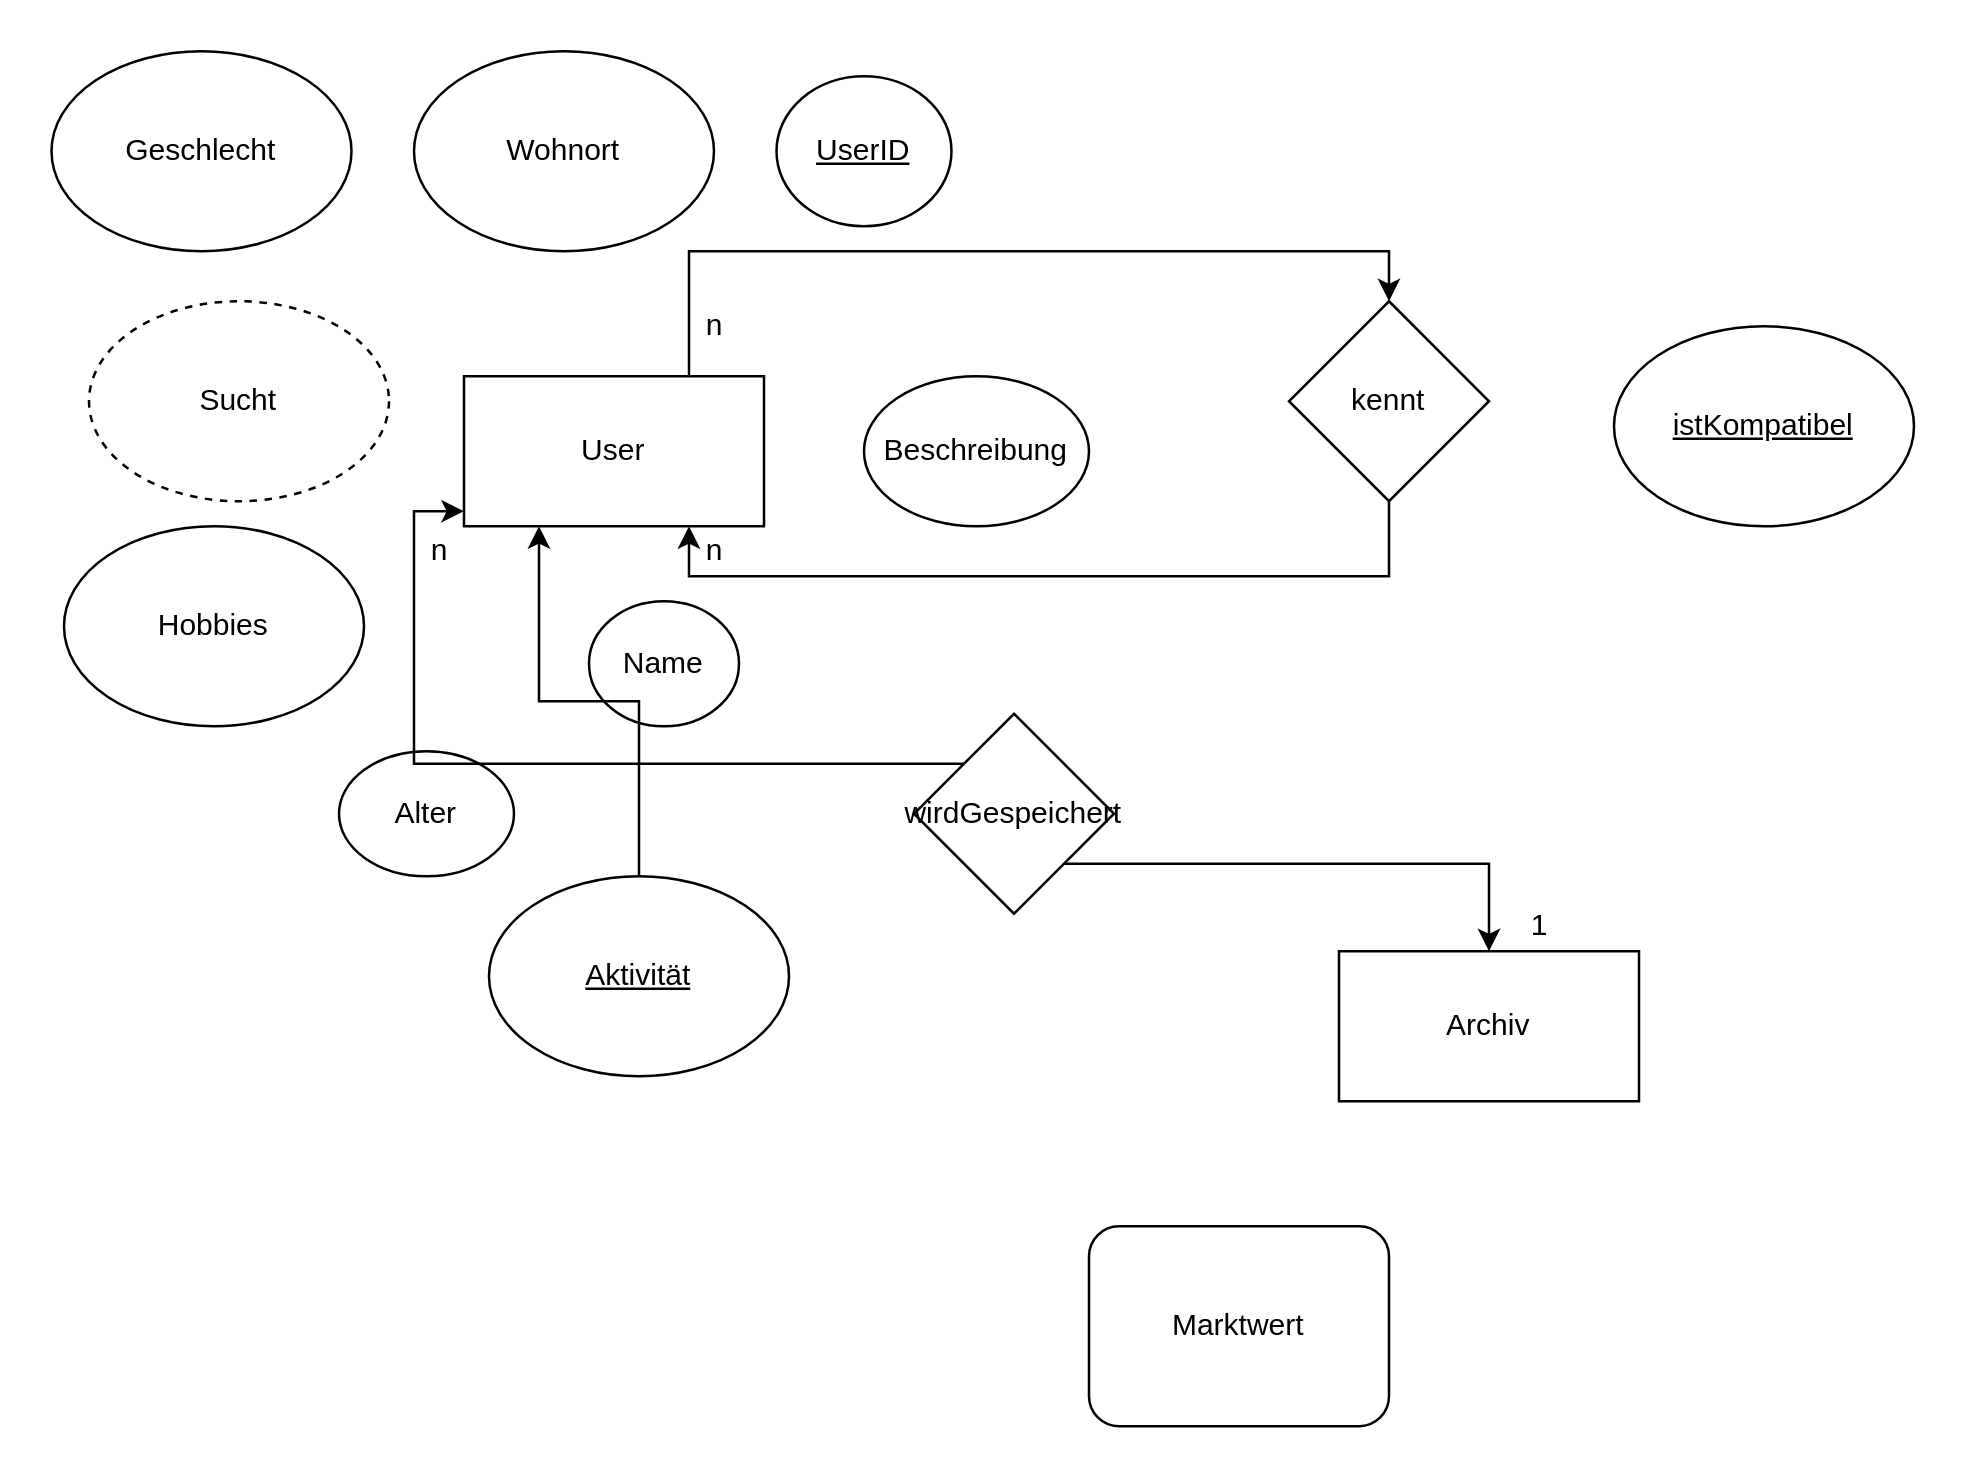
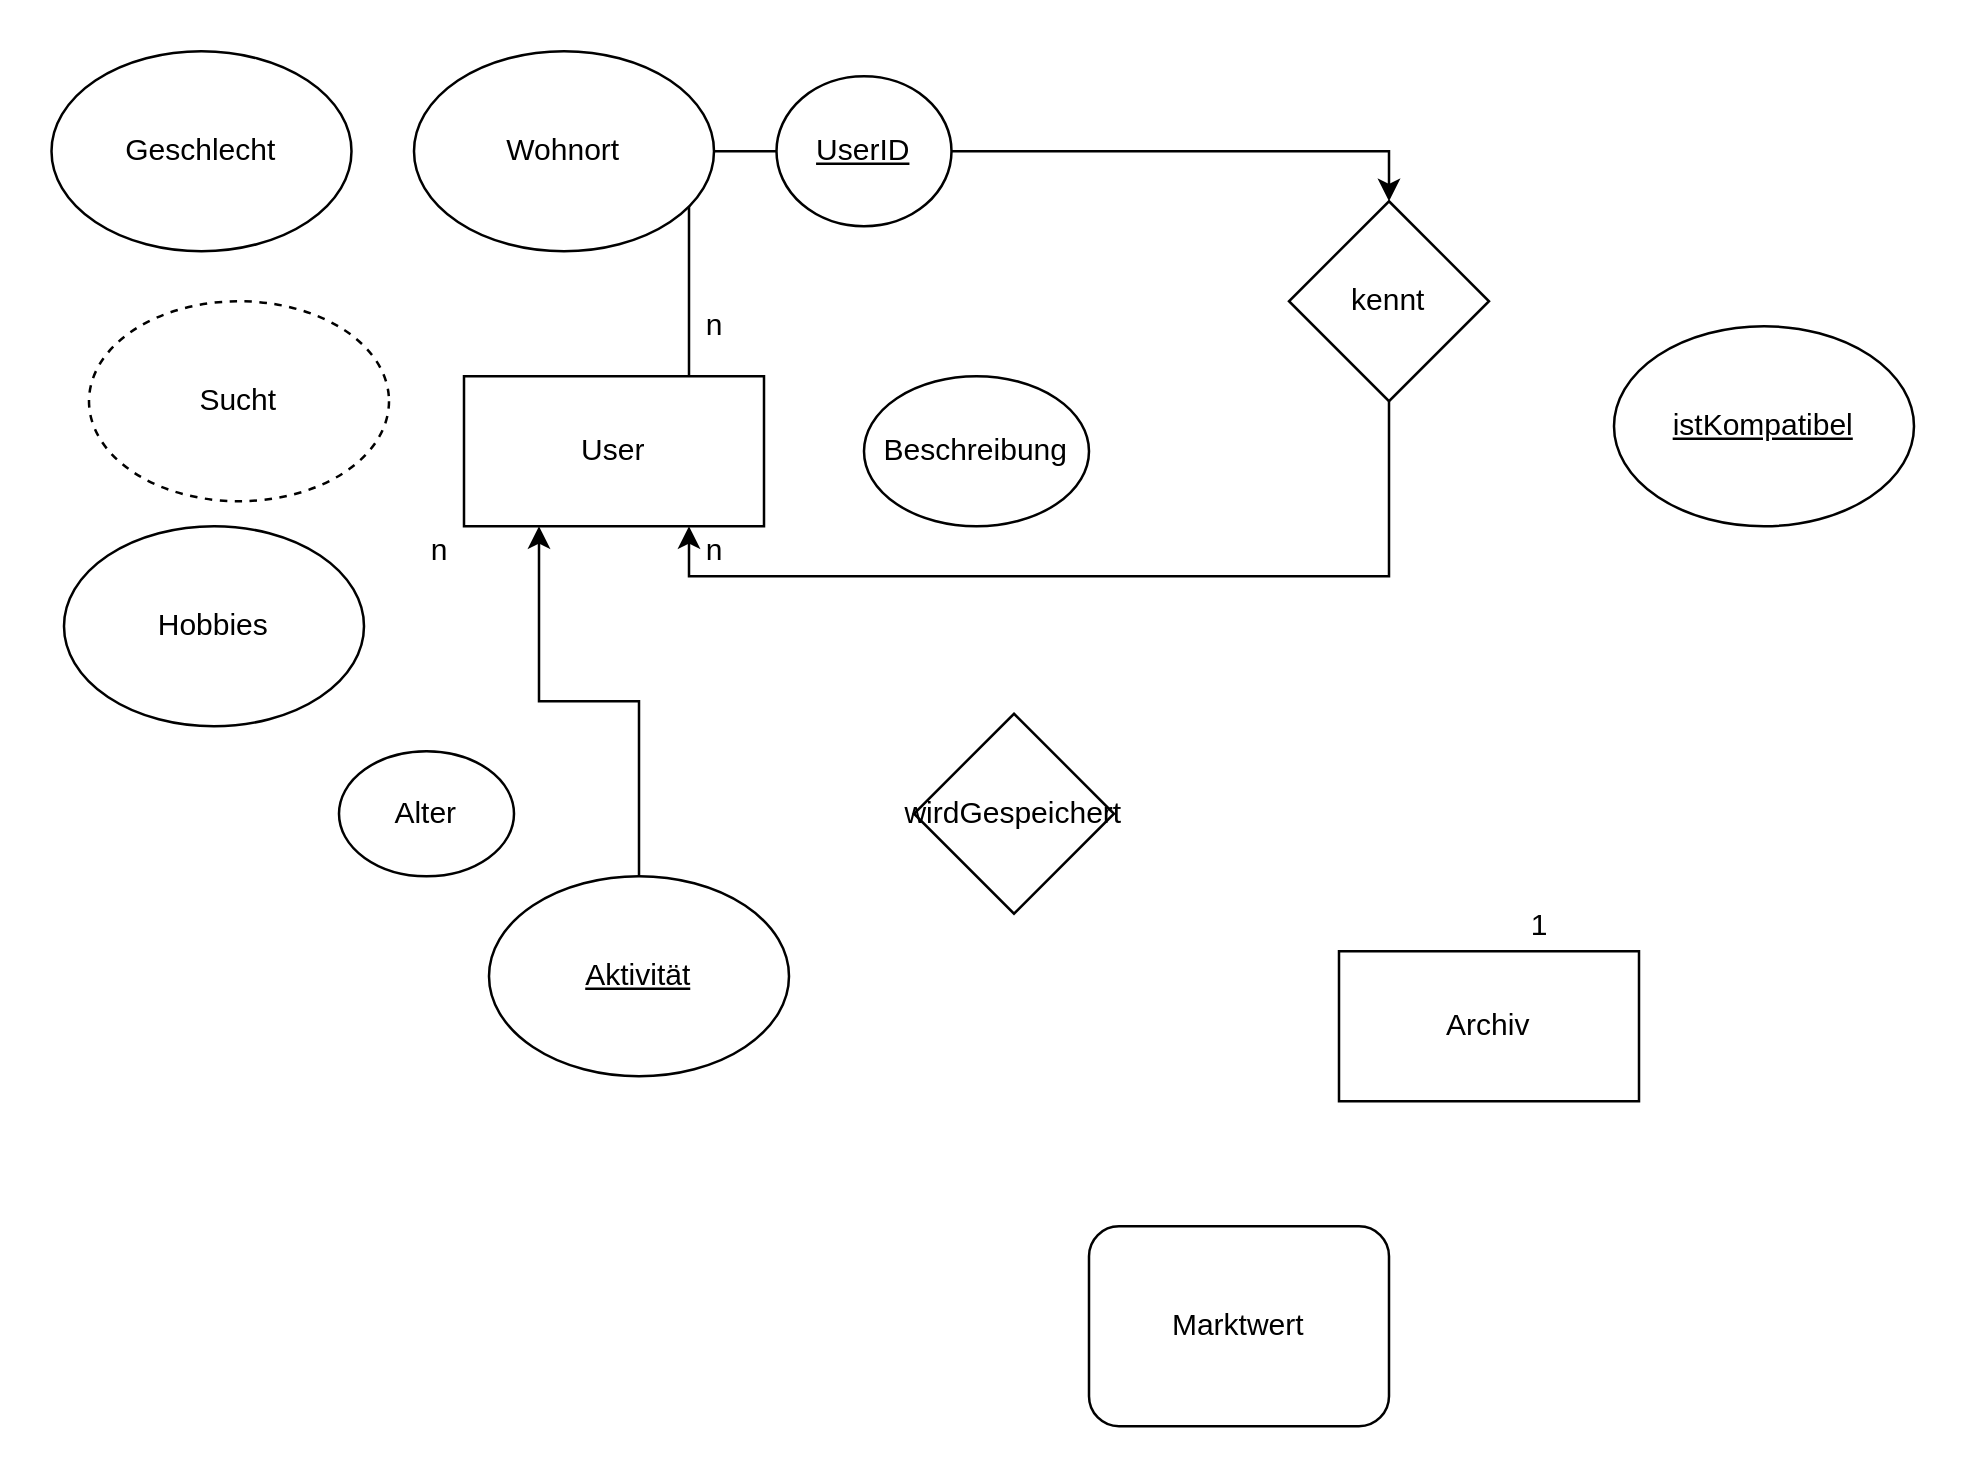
(1389, 401) -> (1389, 301)
(664, 664) -> none
(414, 731) -> none
(1312, 864) -> none
